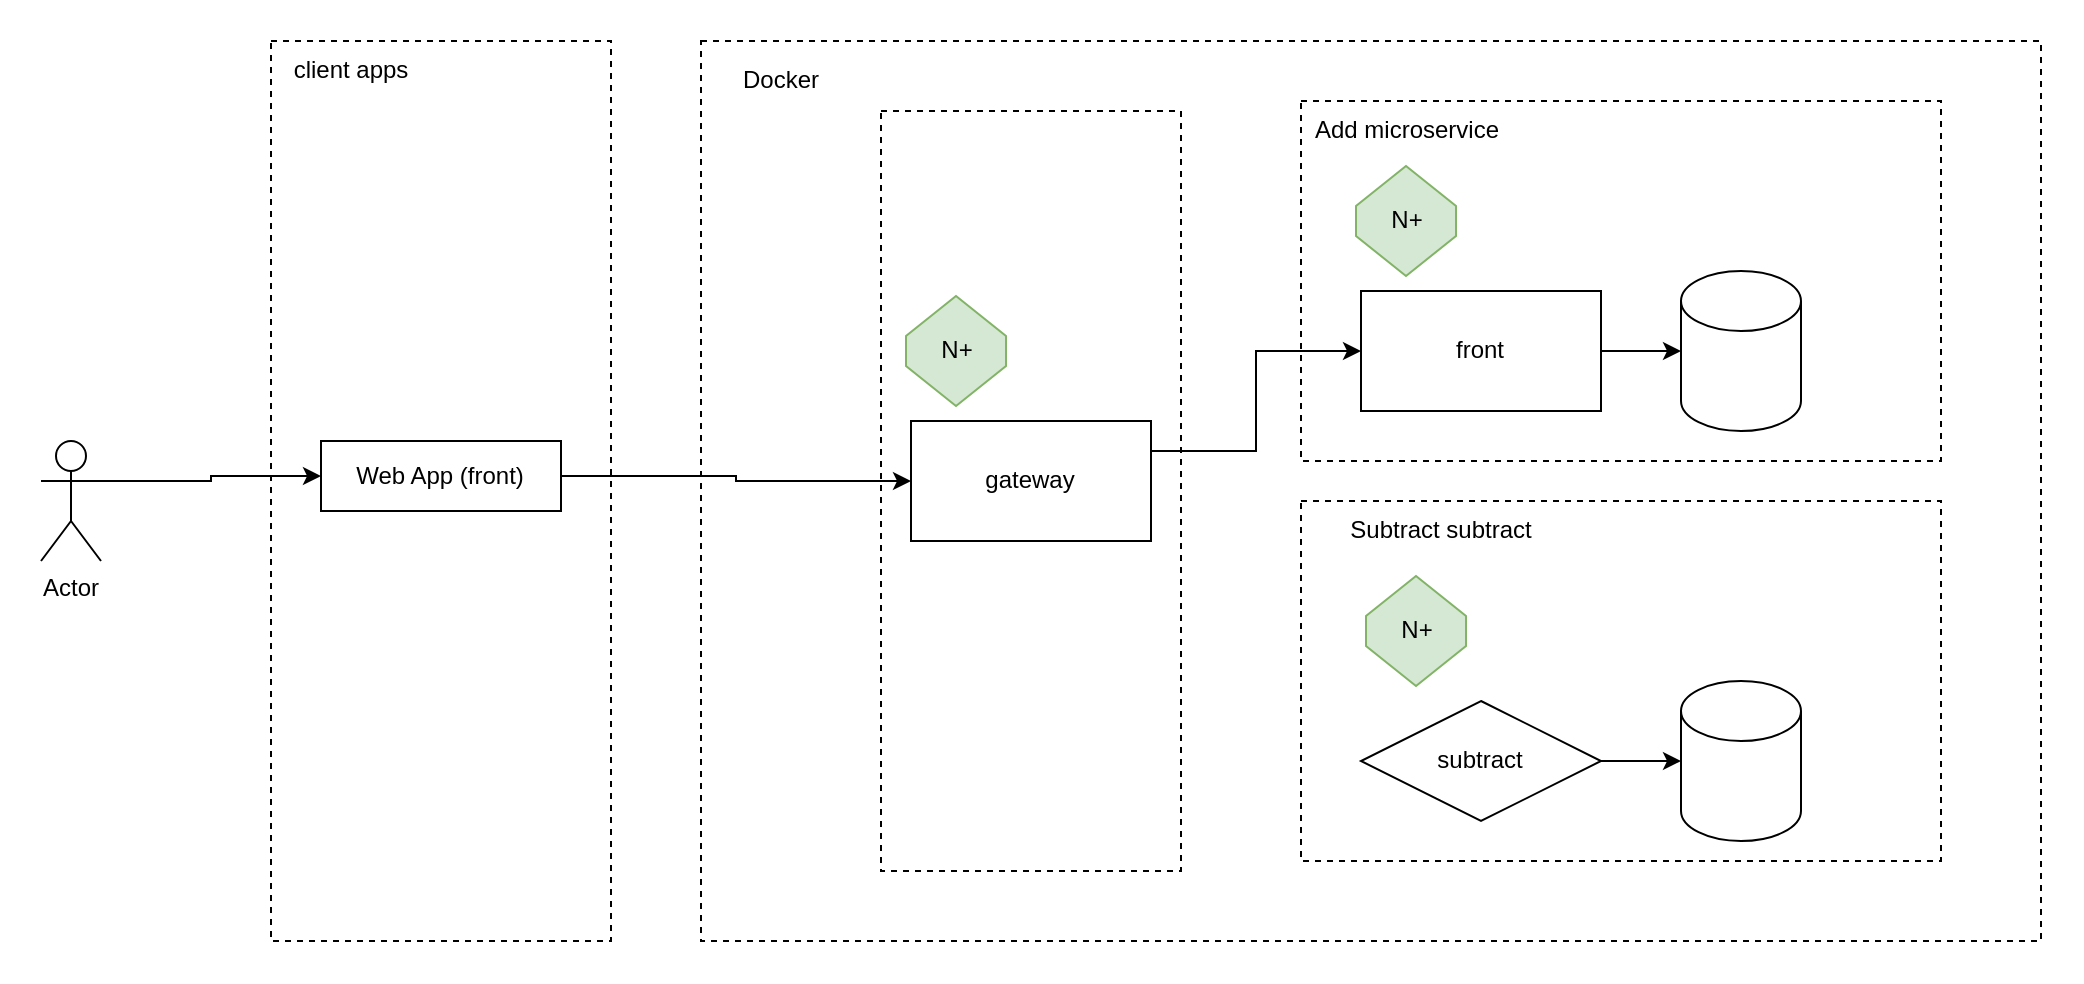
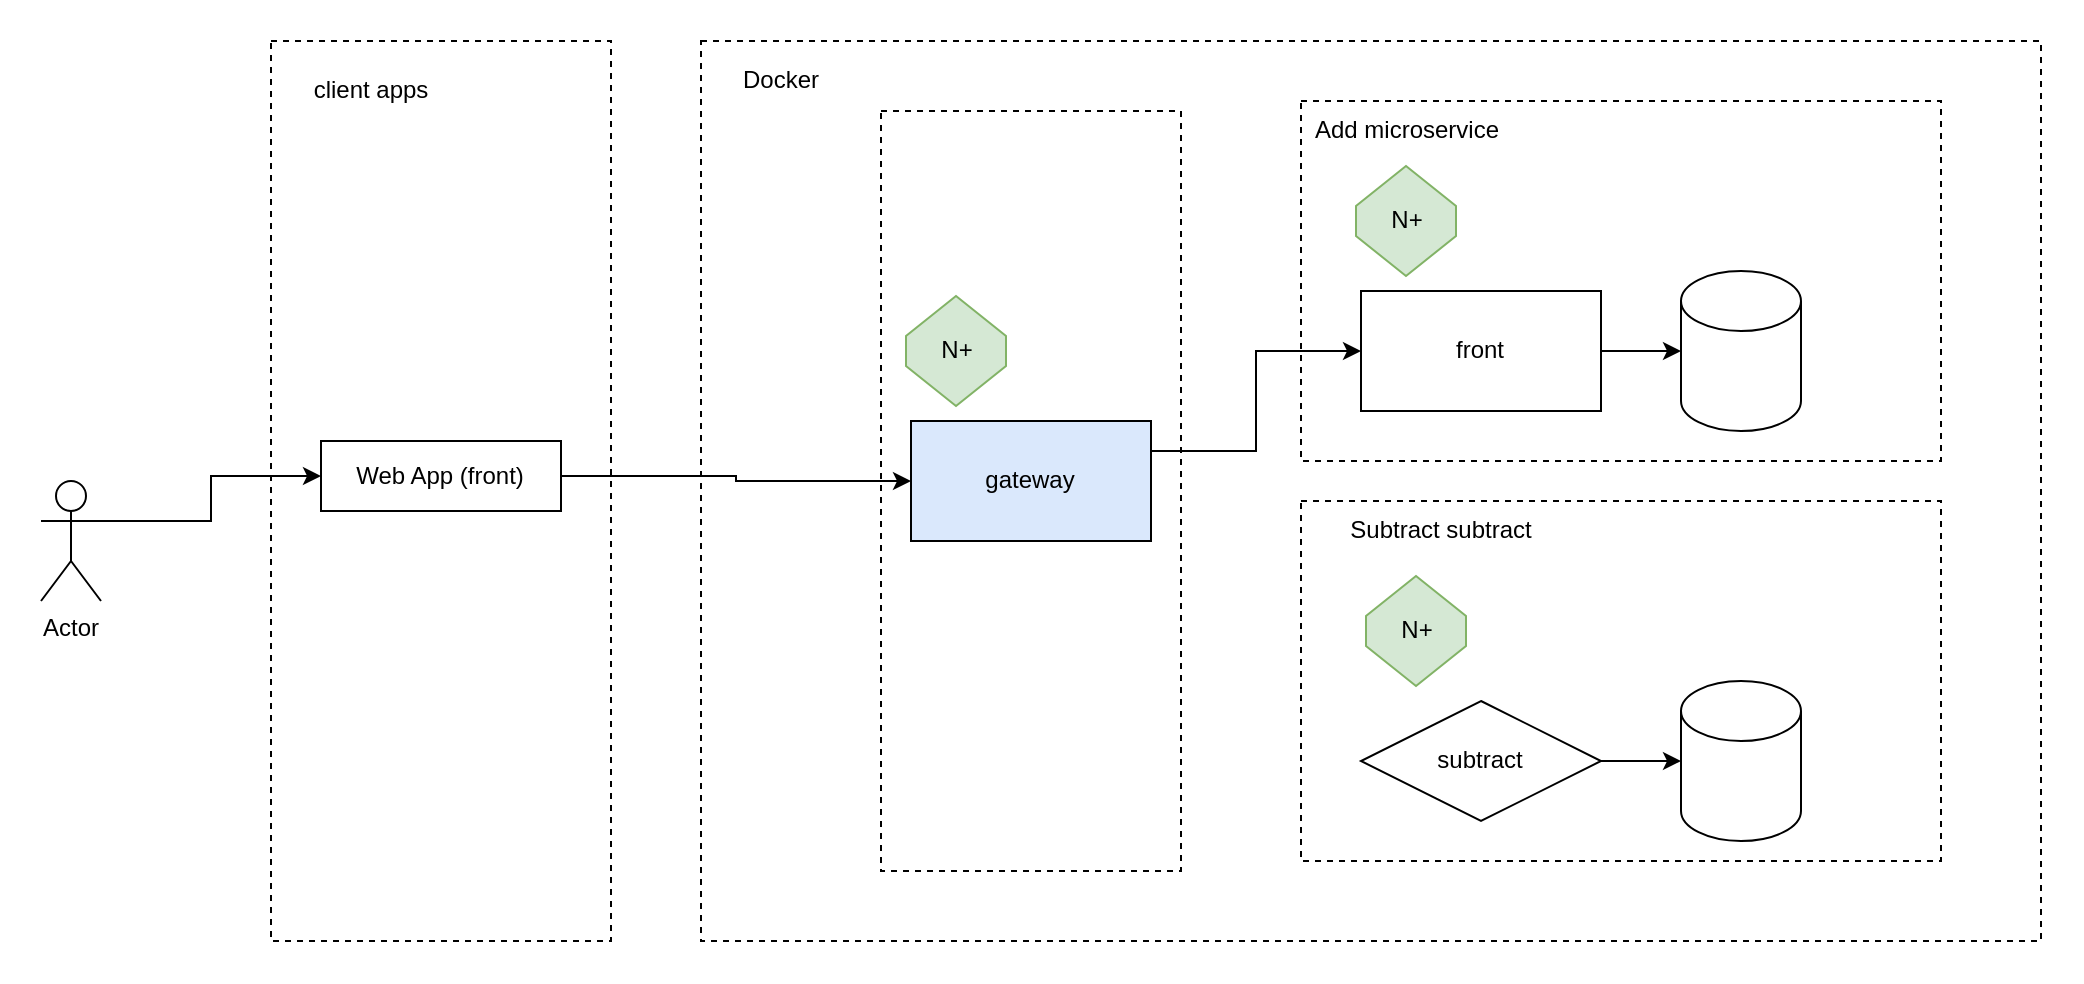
(351, 71) -> (371, 91)
(1031, 481) -> (1031, 481)
(71, 501) -> (71, 541)
